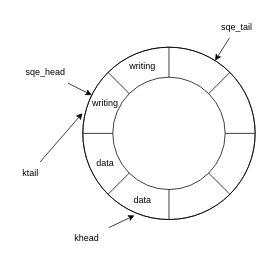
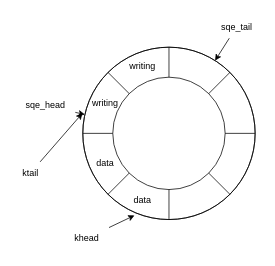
(45, 72) -> (45, 105)
